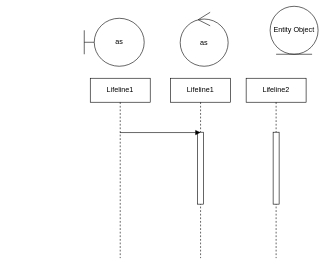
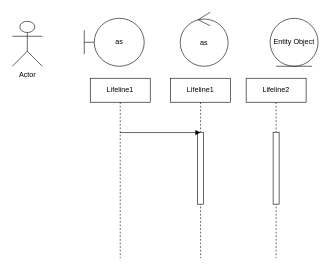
(294, 30) -> (294, 42)
none -> (27, 44)
